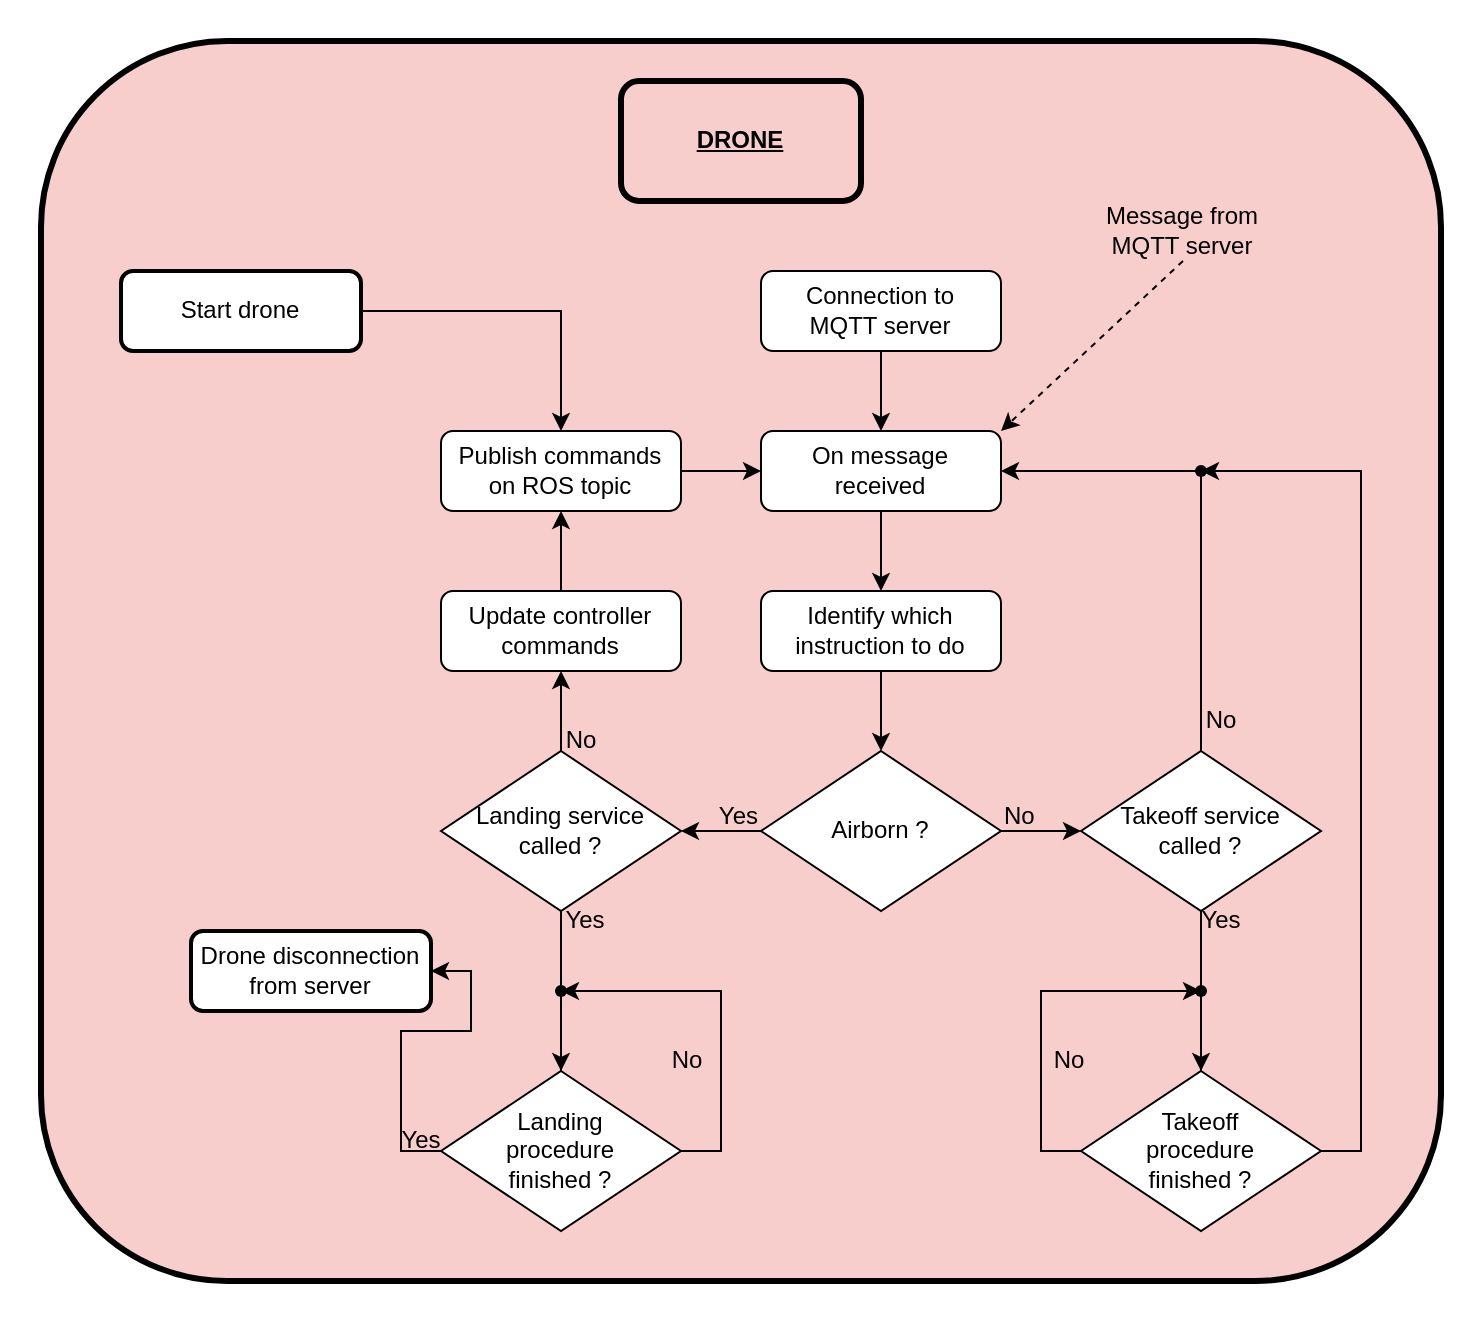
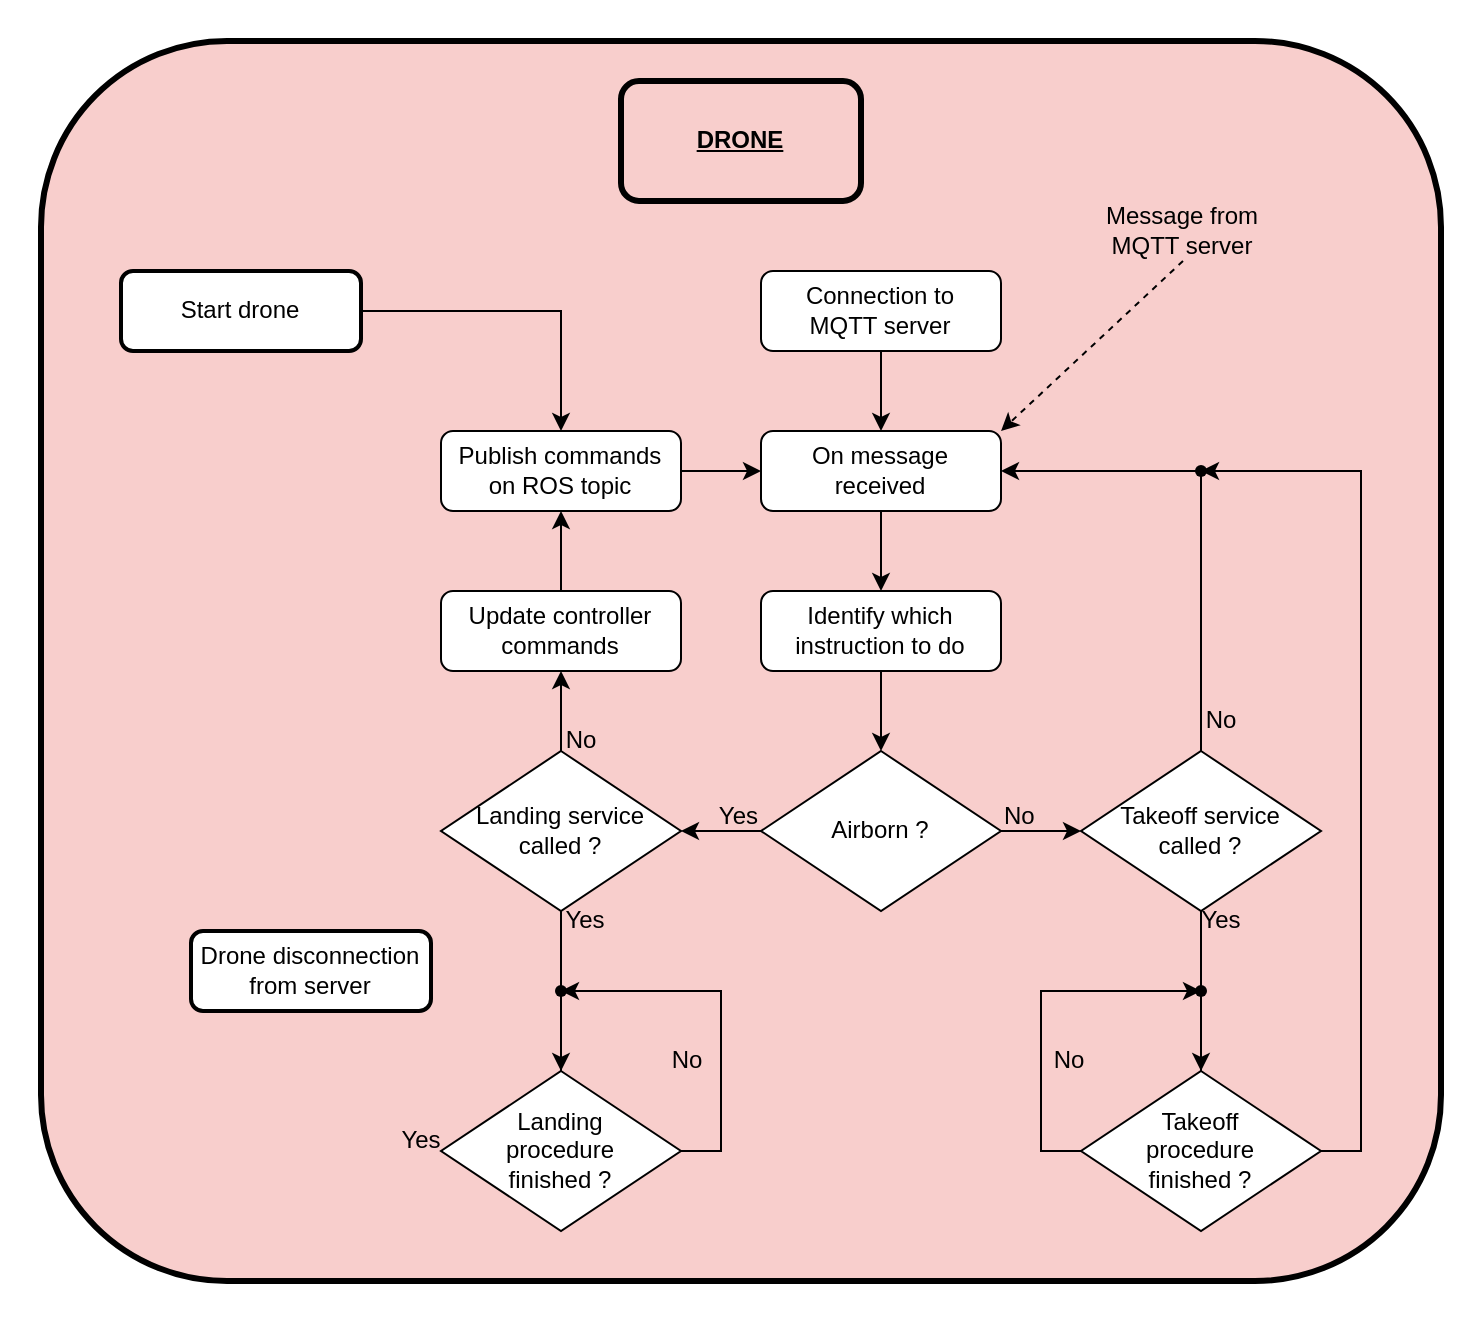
(401, 1033) -> none
